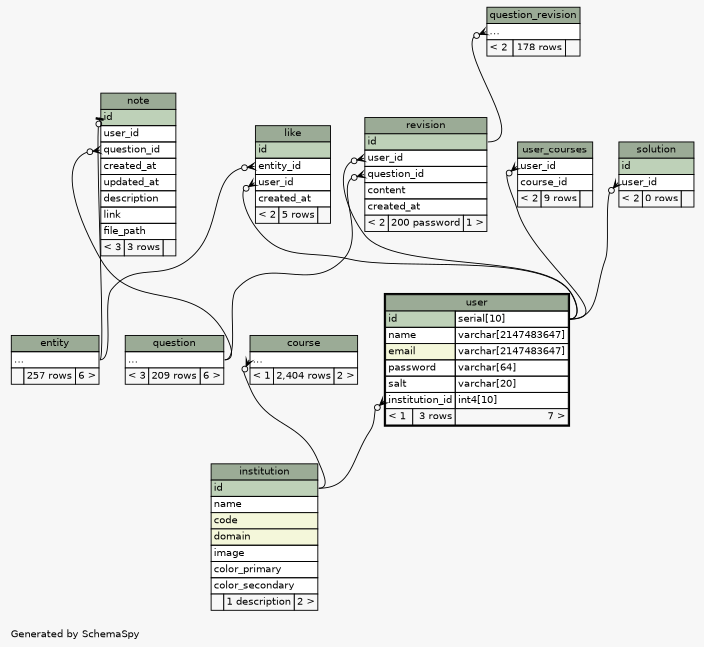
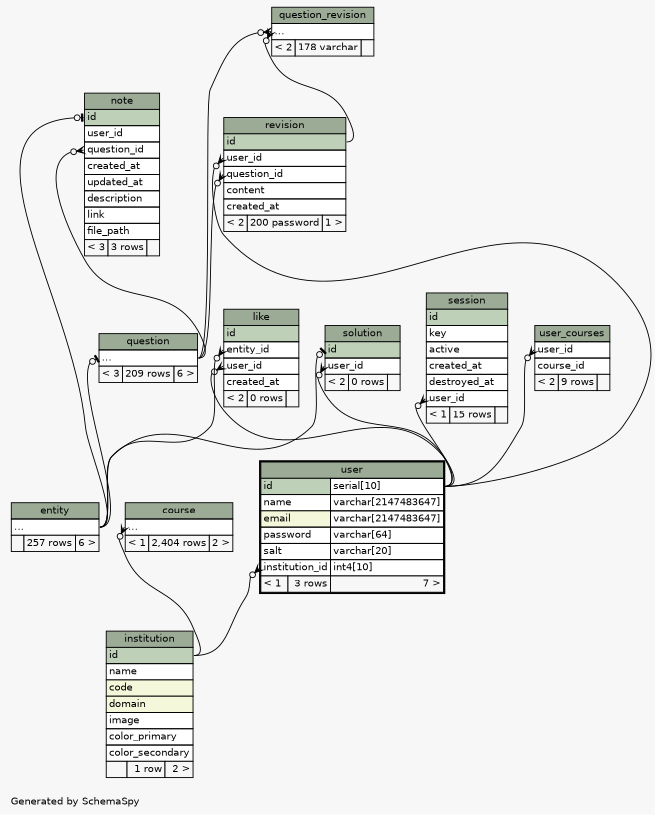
(540, 47) -> (328, 47)
none -> (208, 168)
(298, 215) -> (267, 398)
none -> (467, 358)
none -> (210, 441)
none -> (100, 447)
(259, 602) -> (148, 769)
